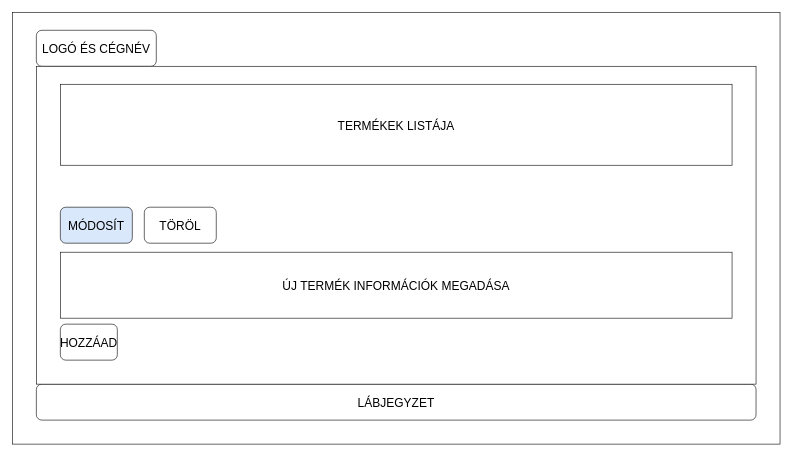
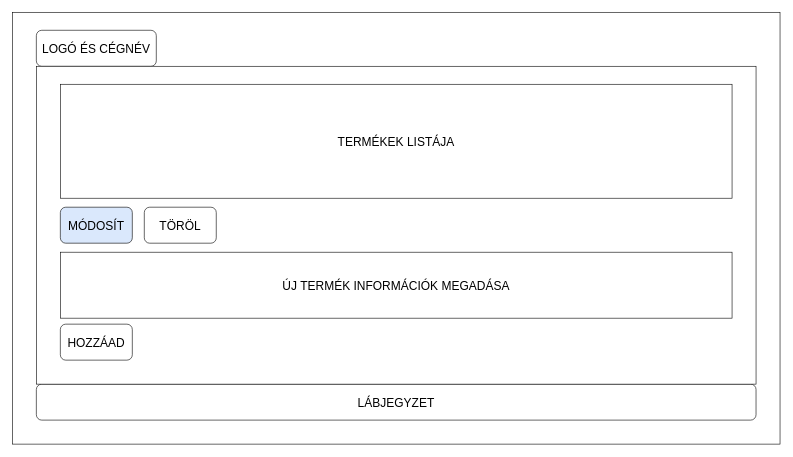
(396, 125) -> (396, 141)
(89, 342) -> (96, 342)
